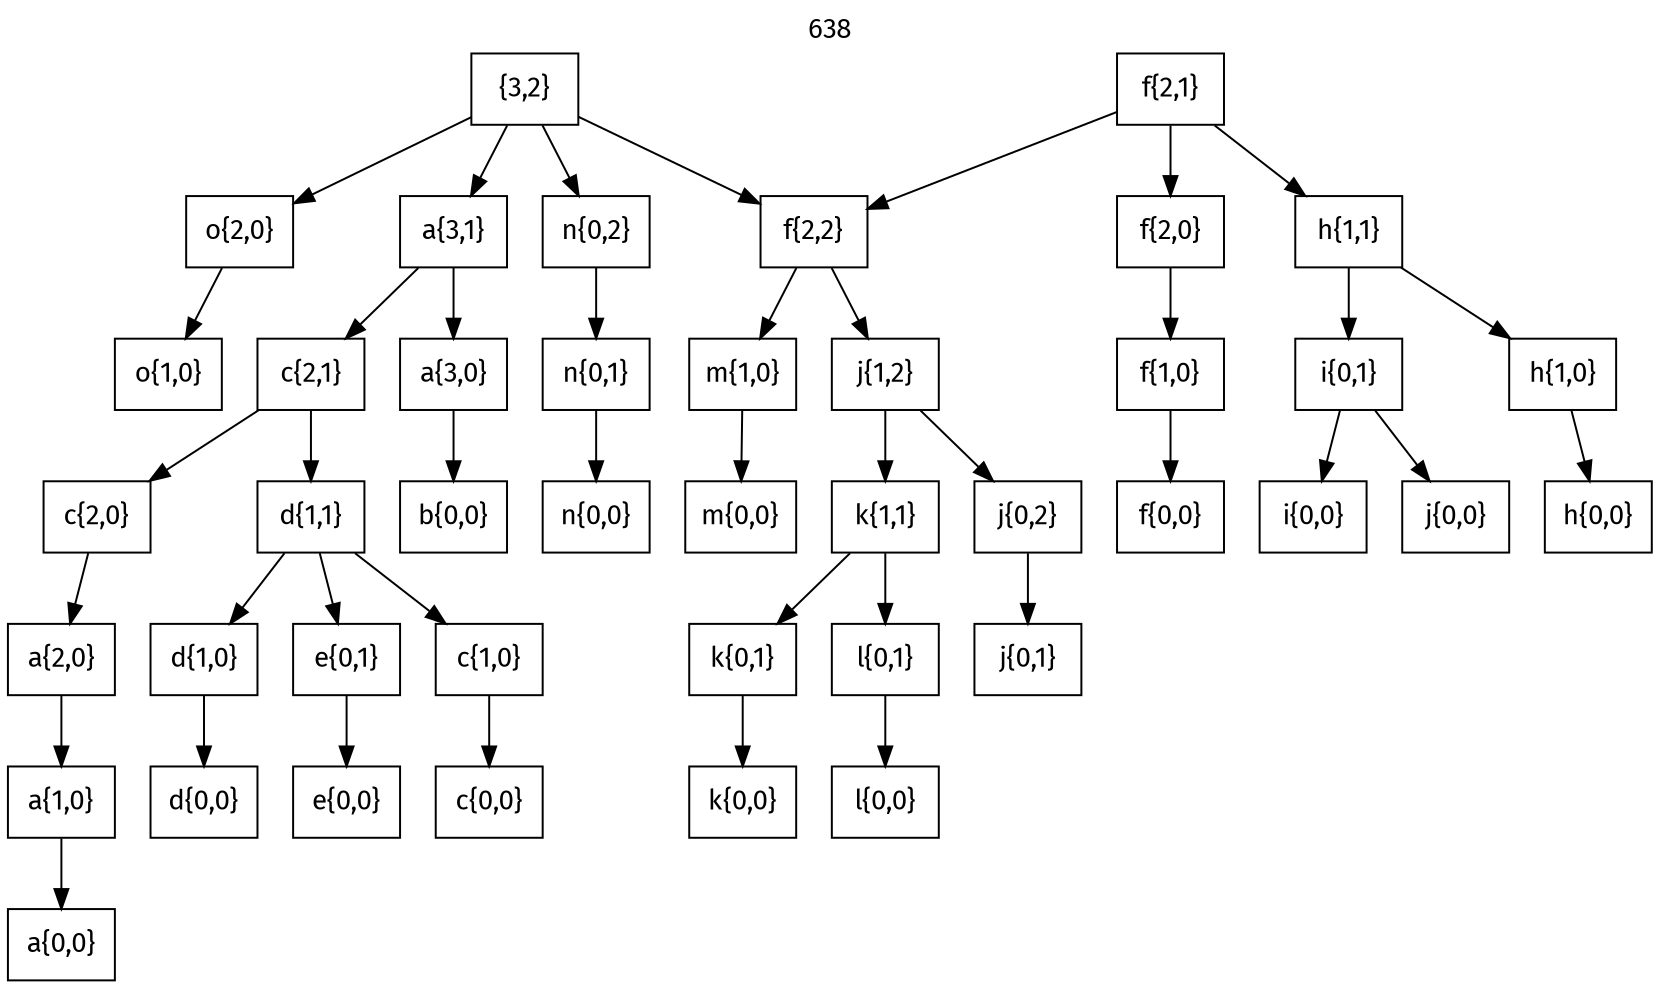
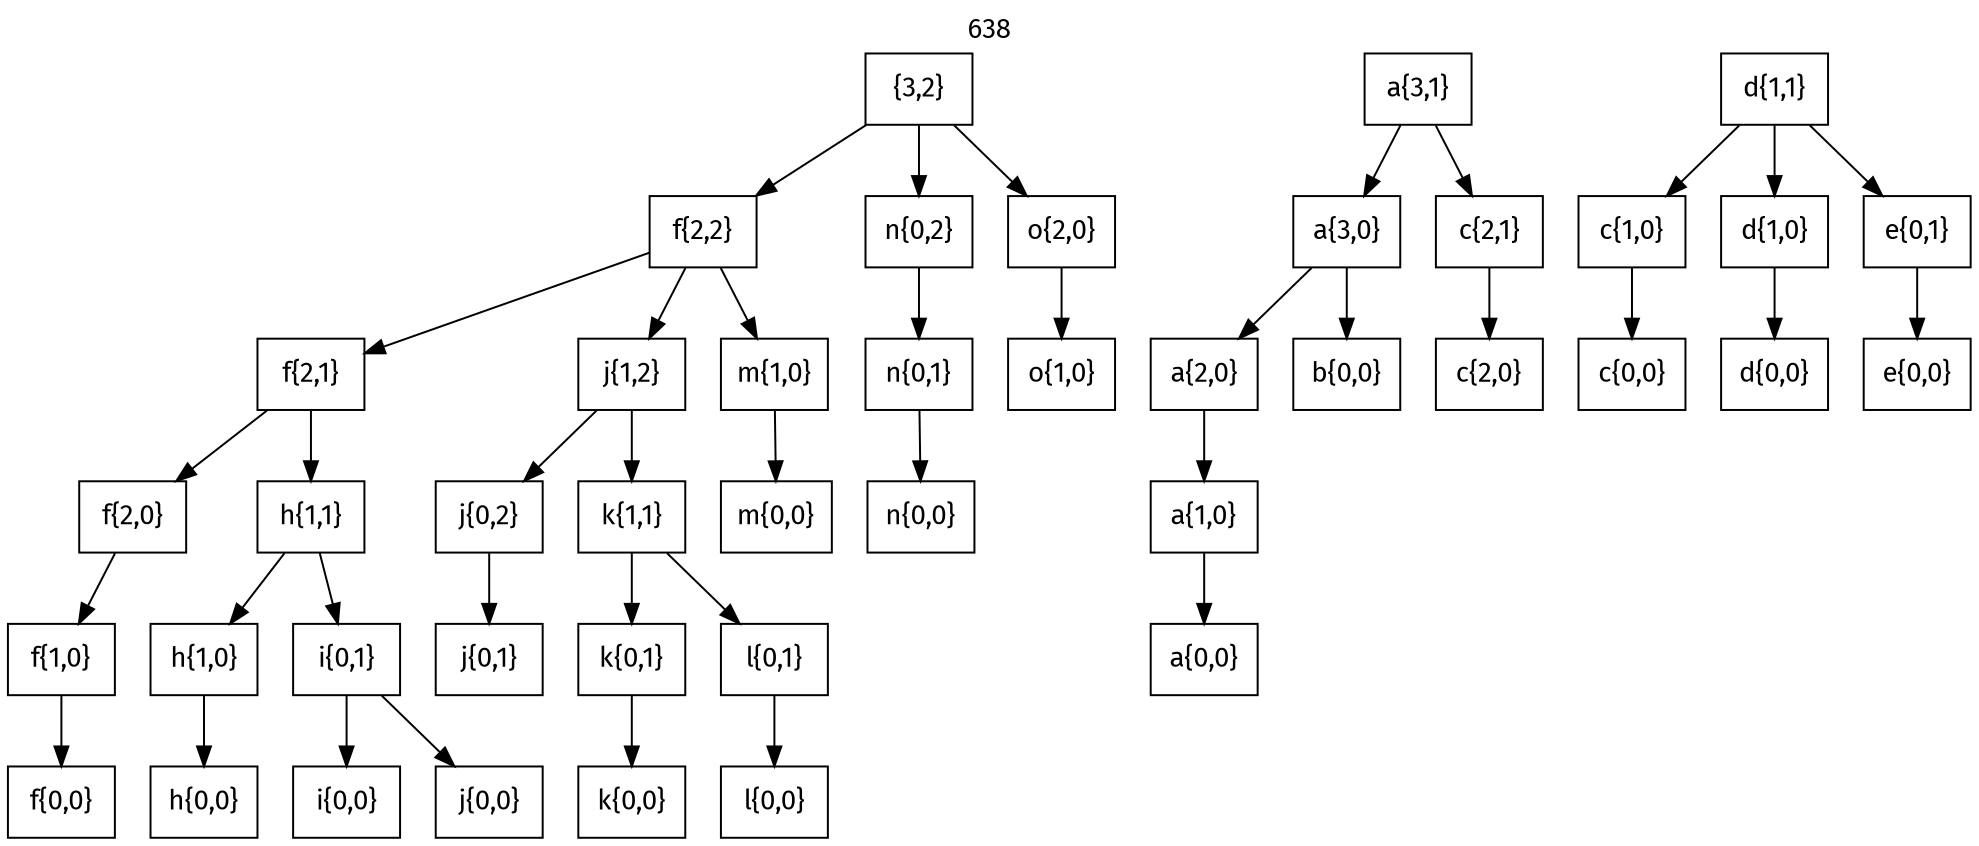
(494, 152) -> none
(1002, 157) -> (517, 300)
(311, 436) -> none
(82, 579) -> (1283, 296)
